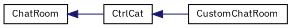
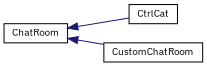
(176, 14) -> (91, 42)
